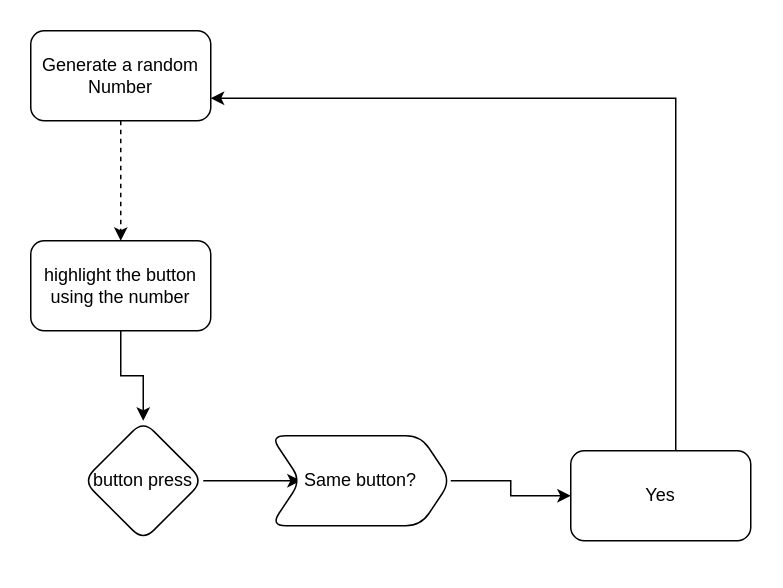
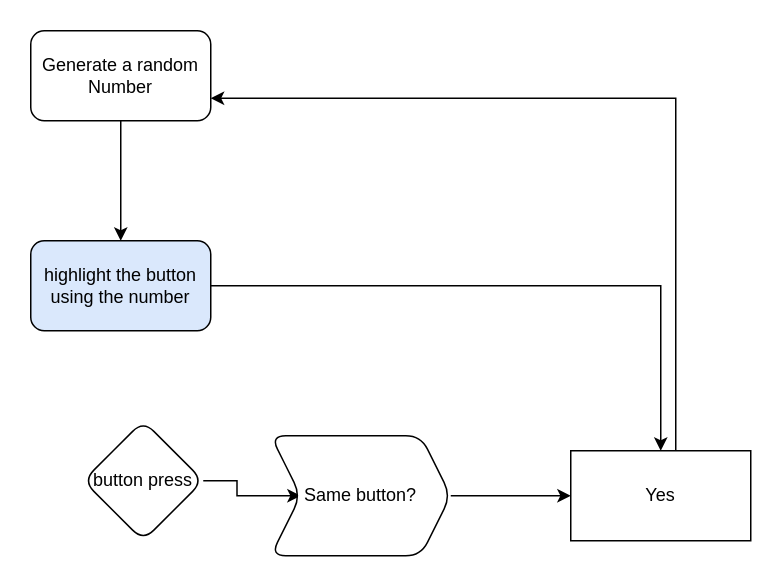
(121, 176) -> (121, 176)
(121, 286) -> (121, 286)
(127, 376) -> (513, 286)
(361, 481) -> (361, 496)
(661, 496) -> (661, 496)
